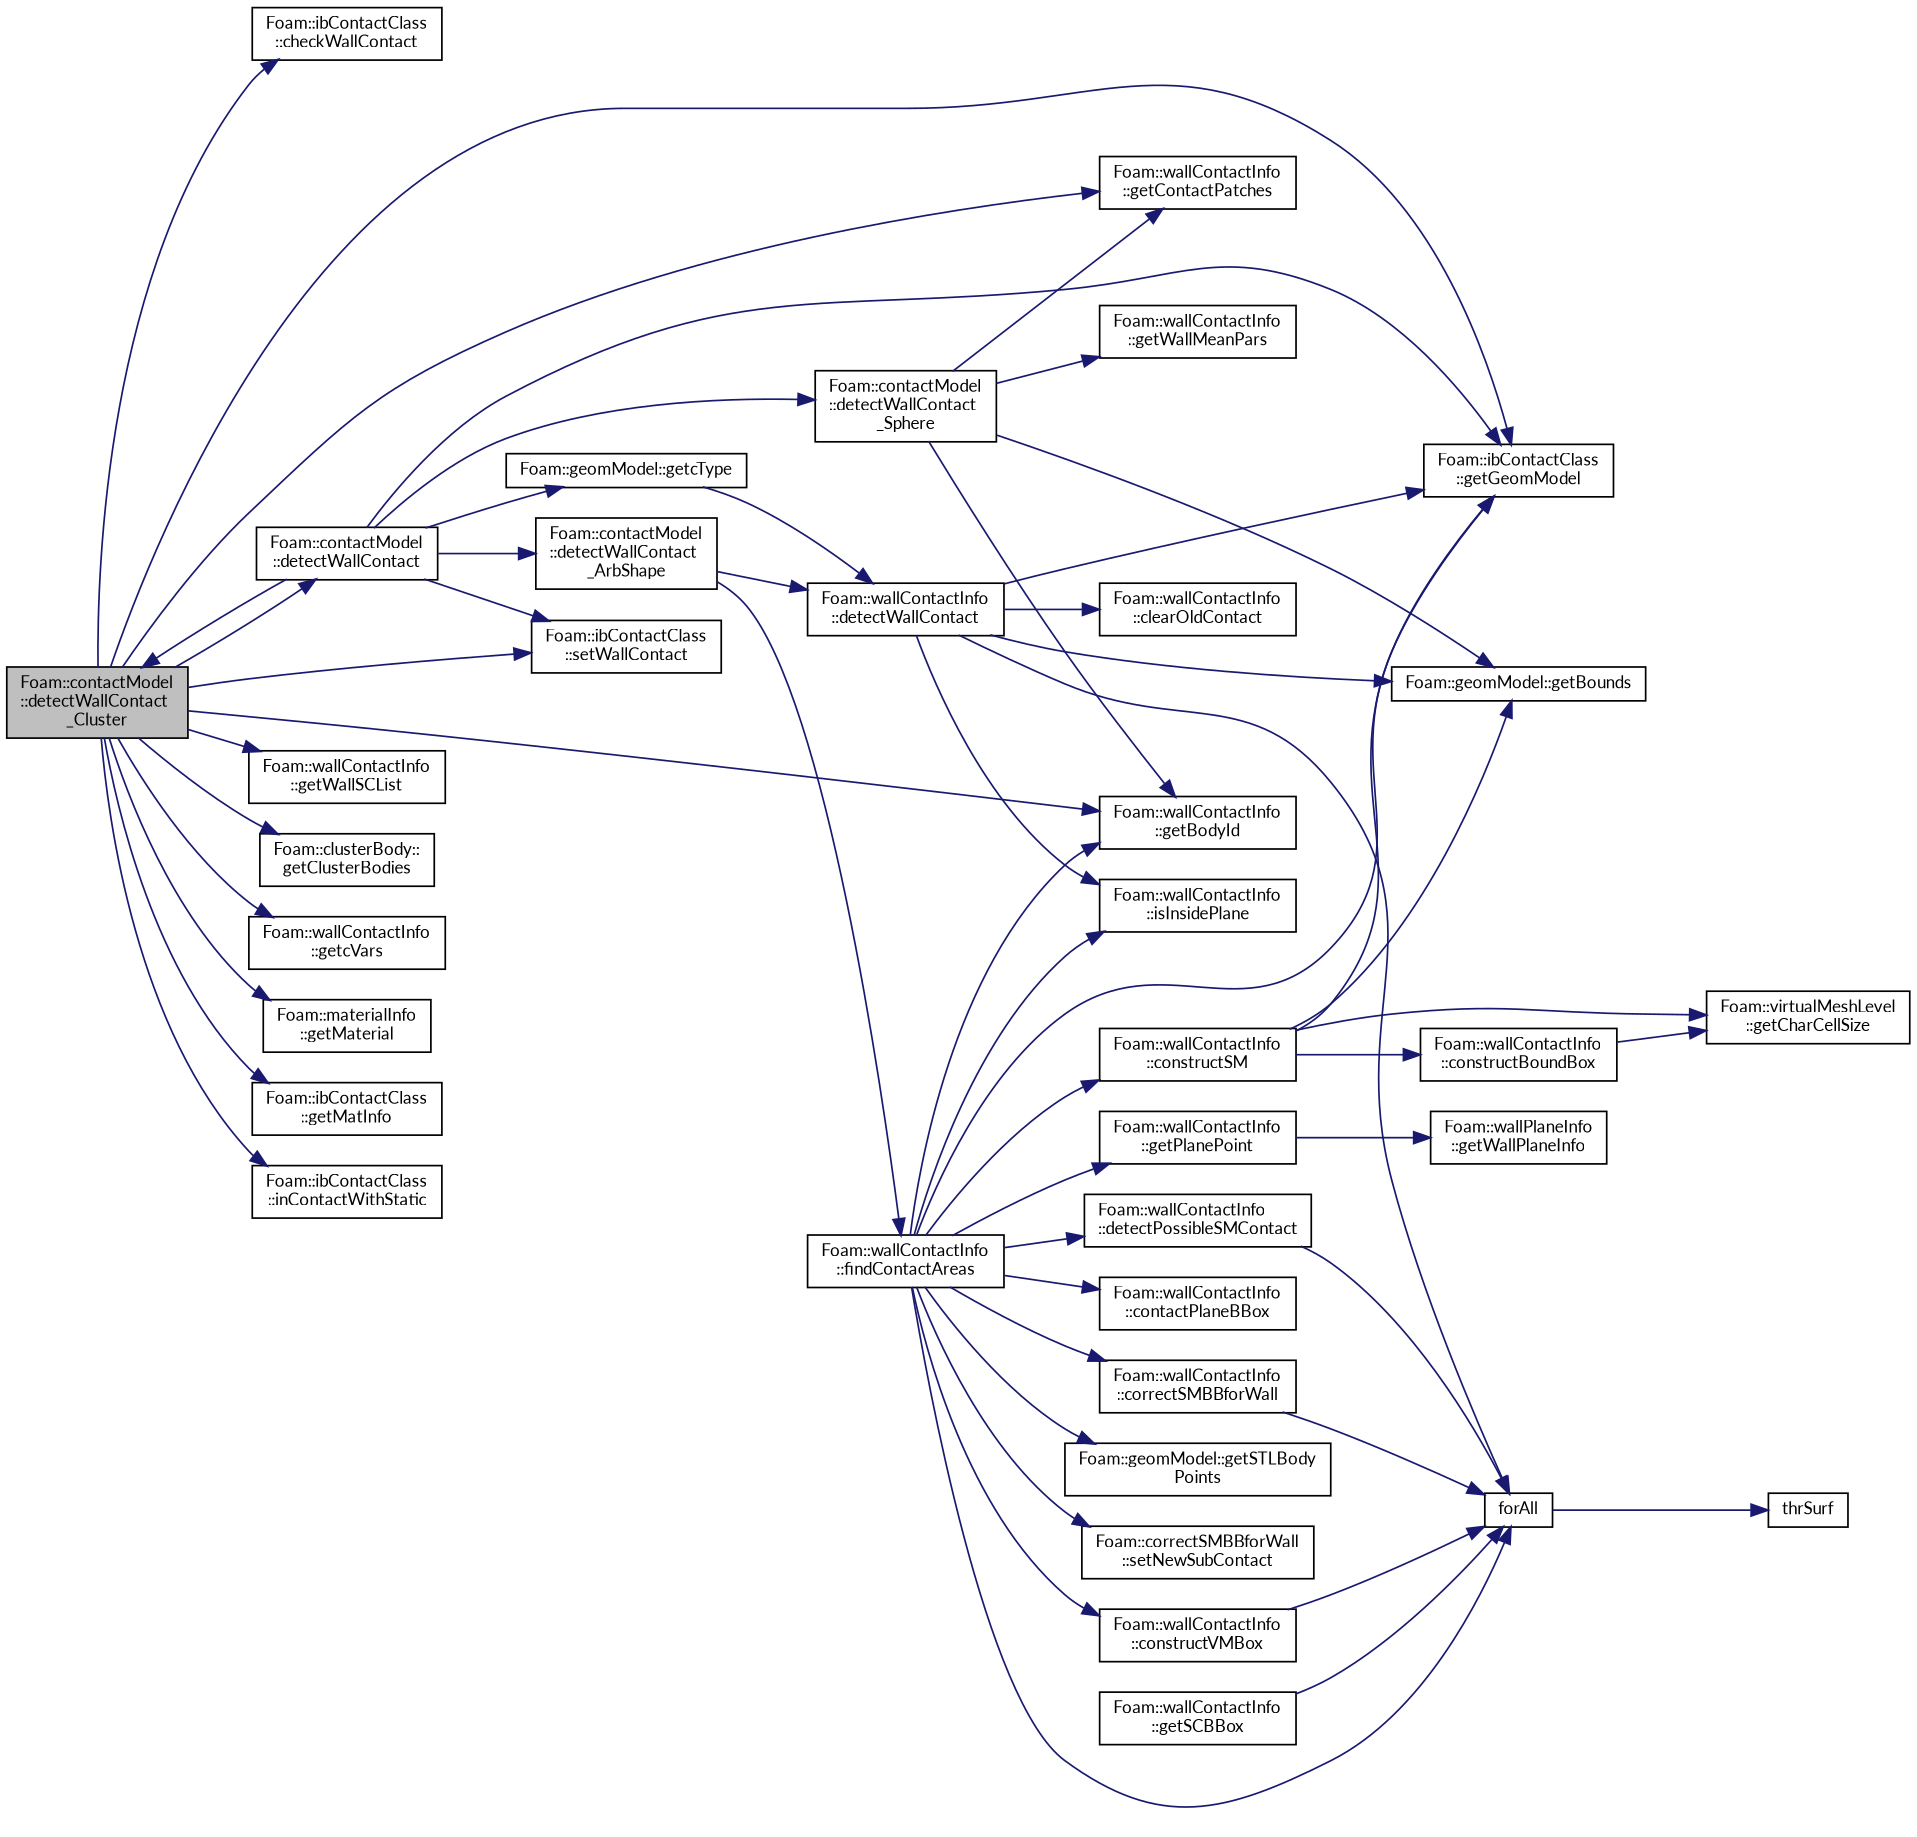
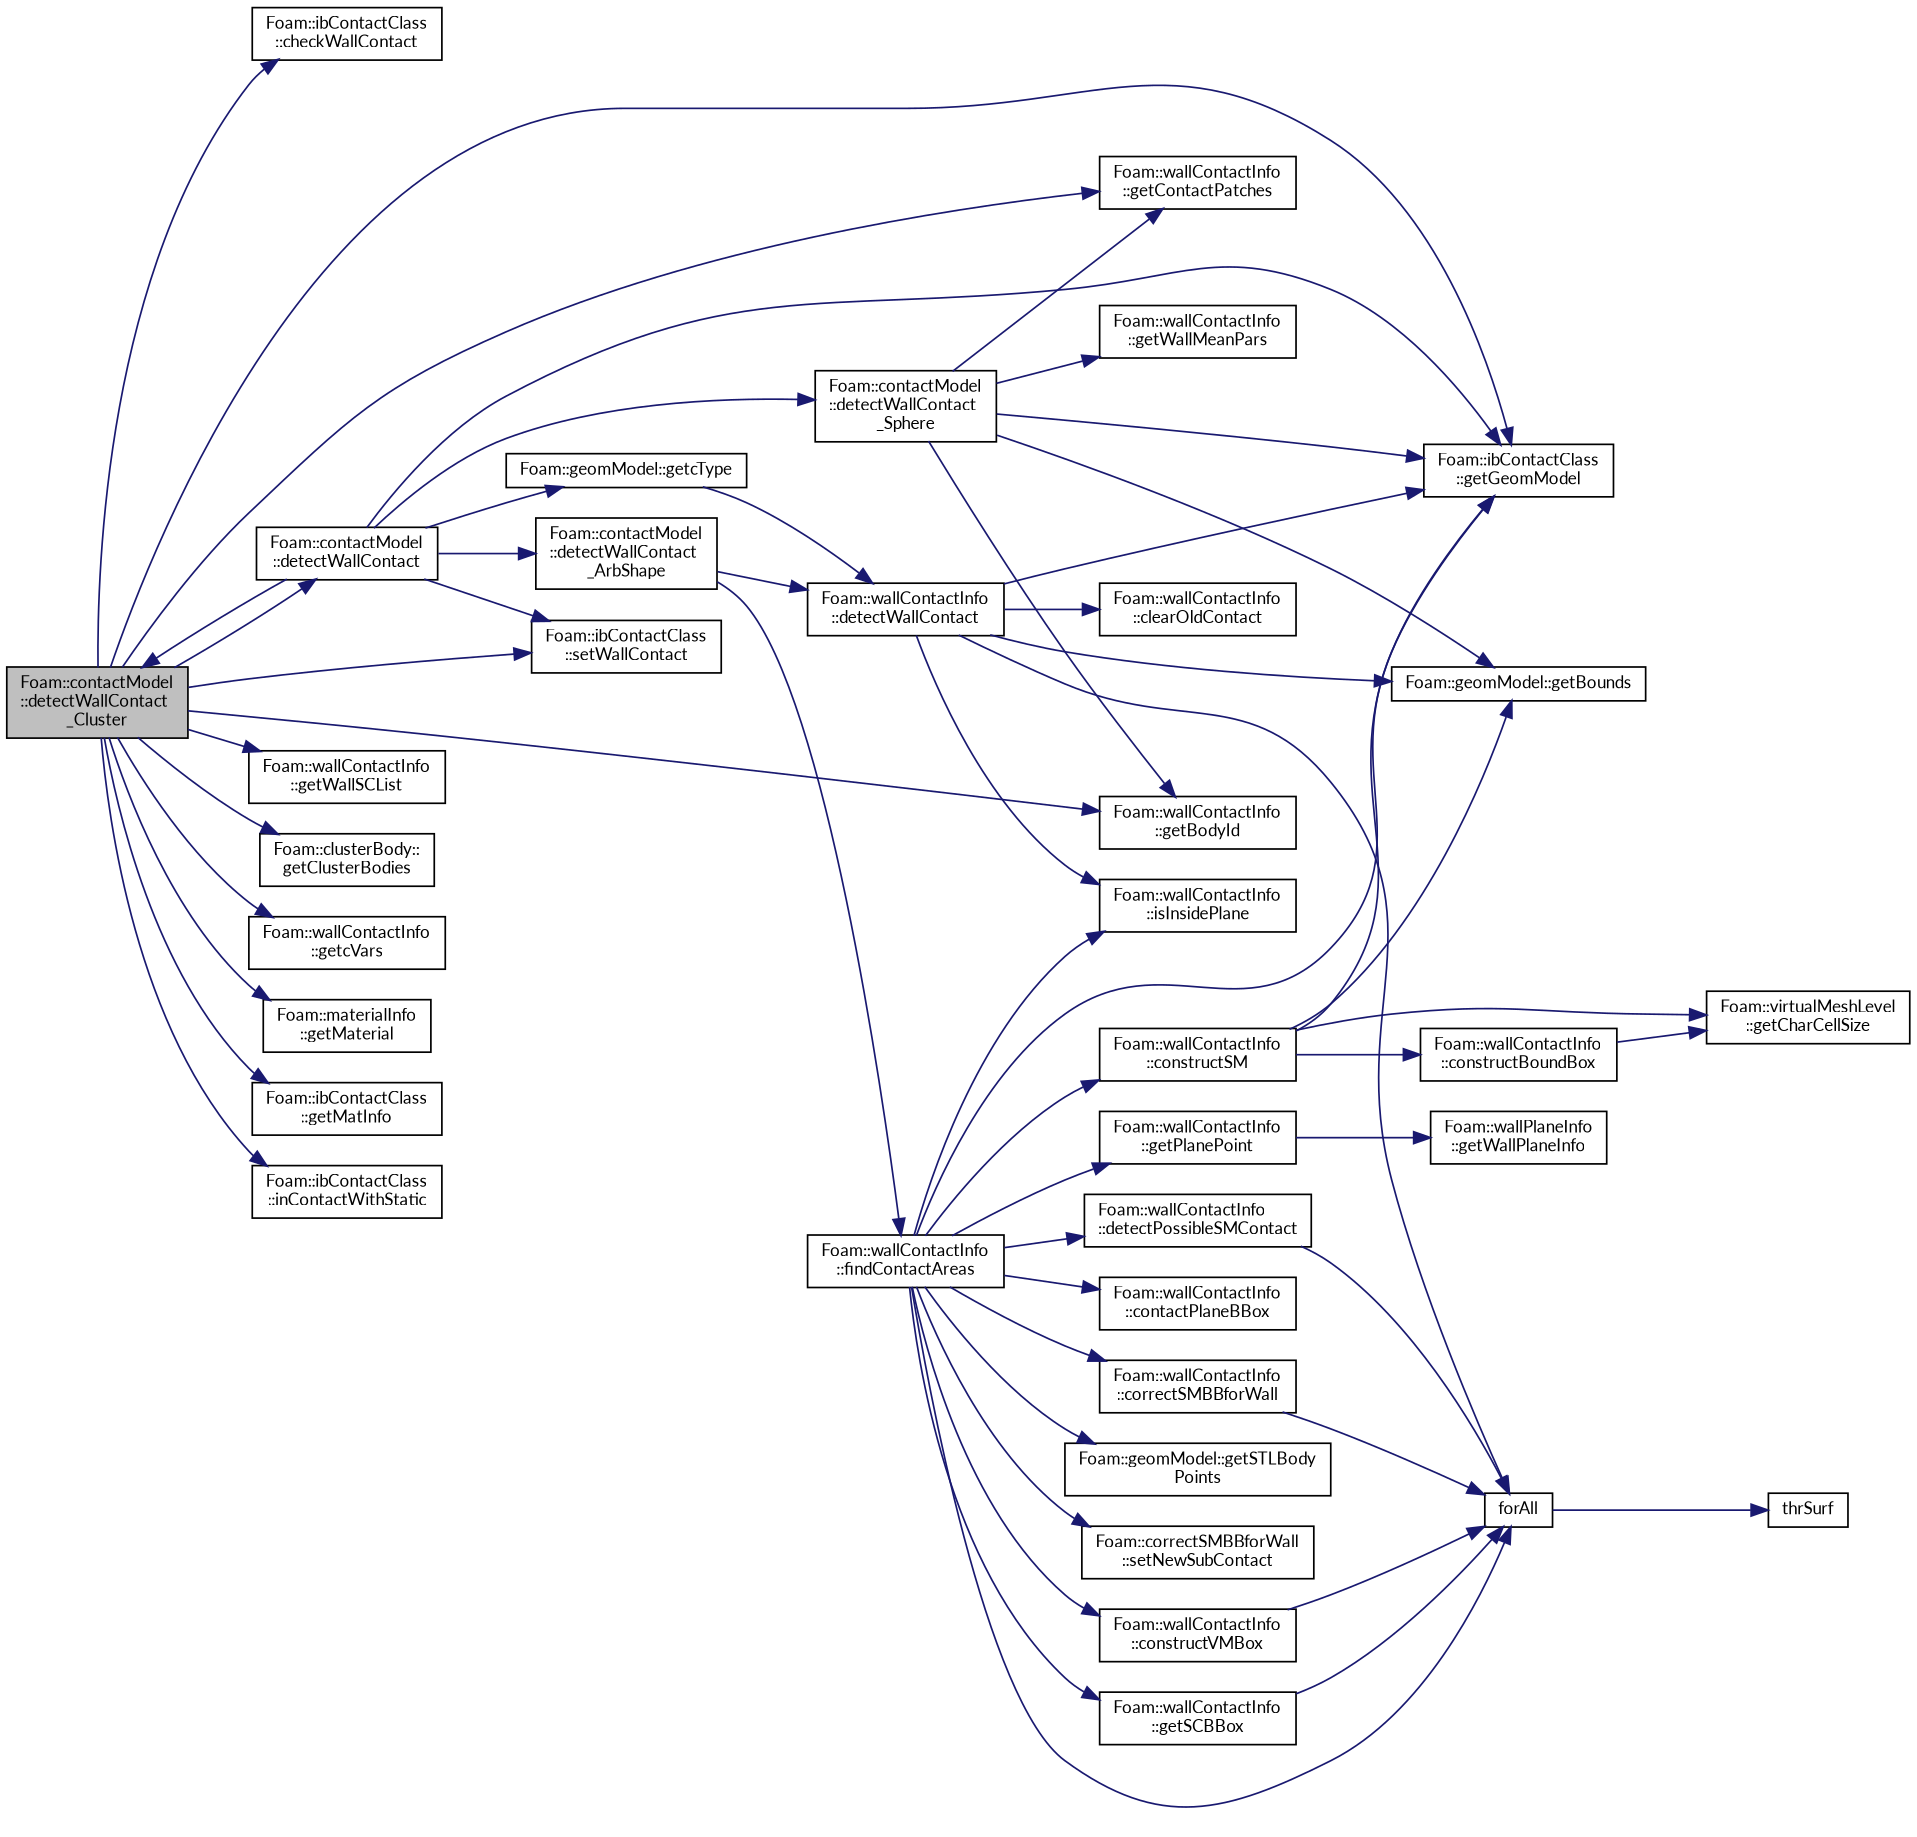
none -> (1202, 433)
(963, 1026) -> (982, 1559)
